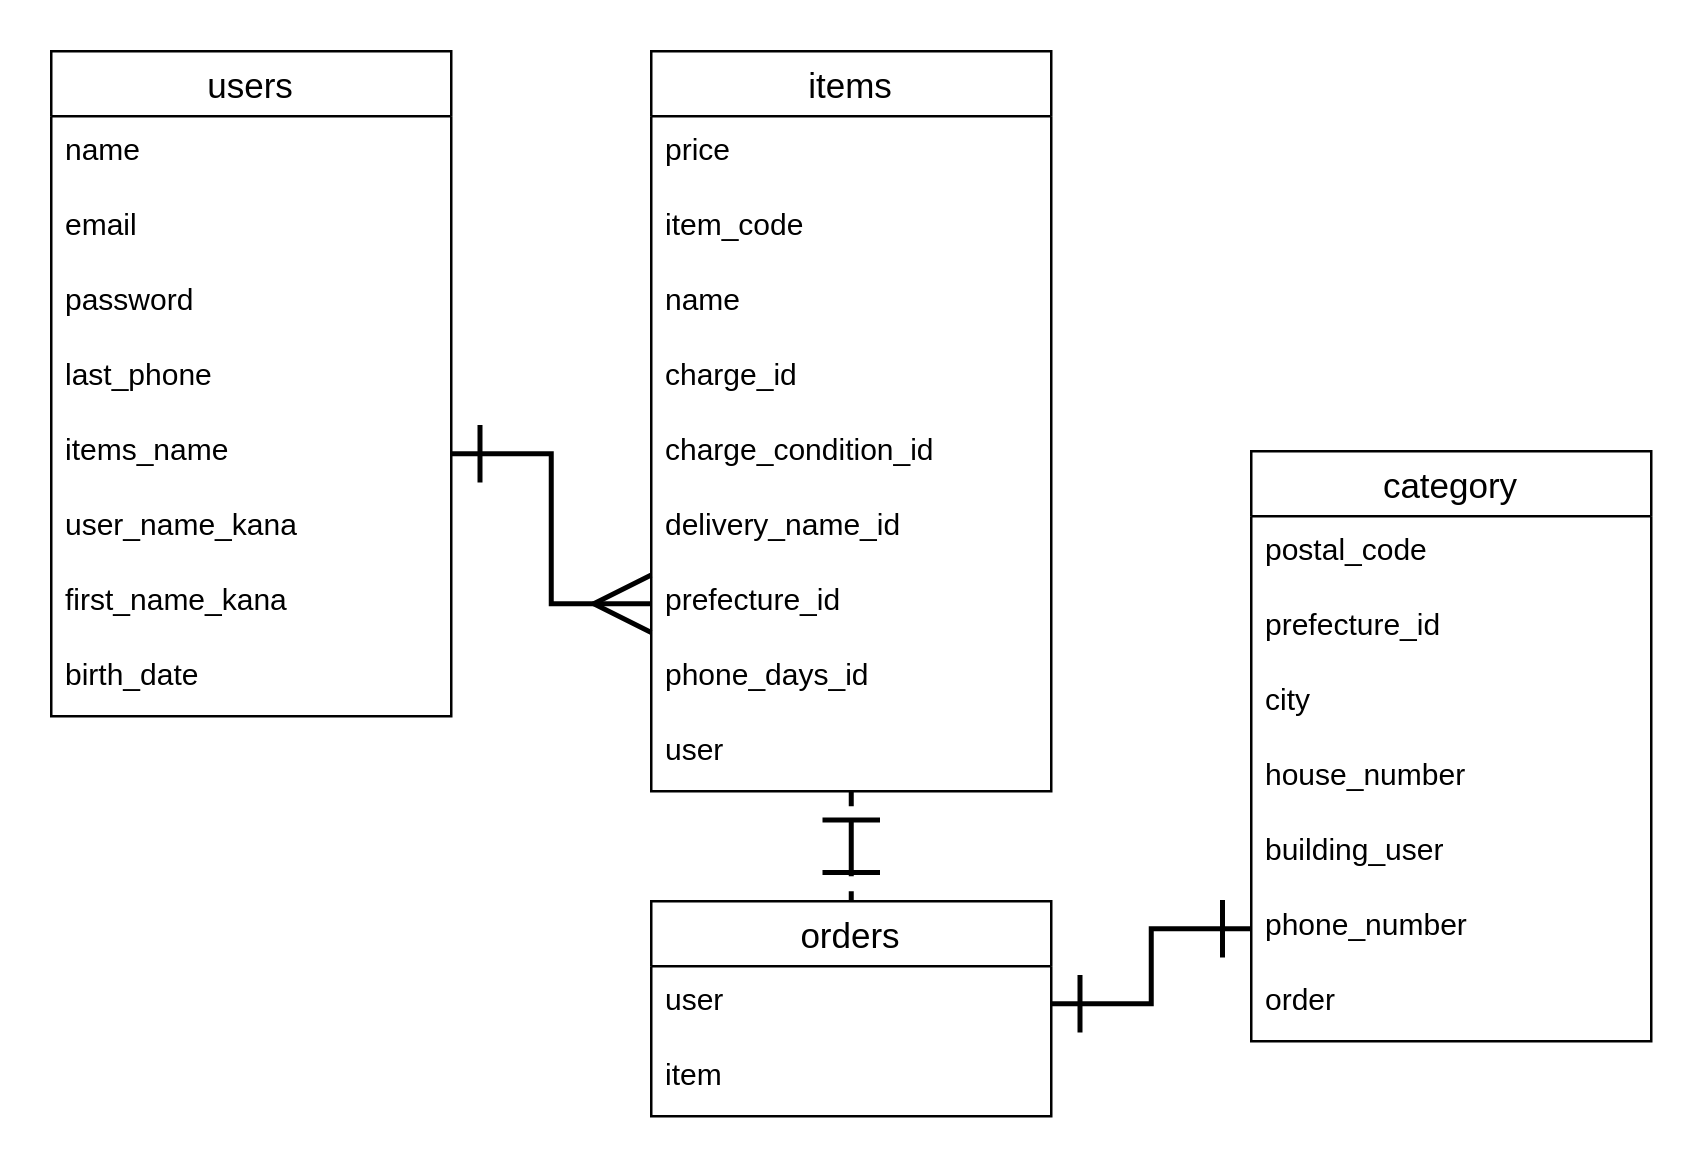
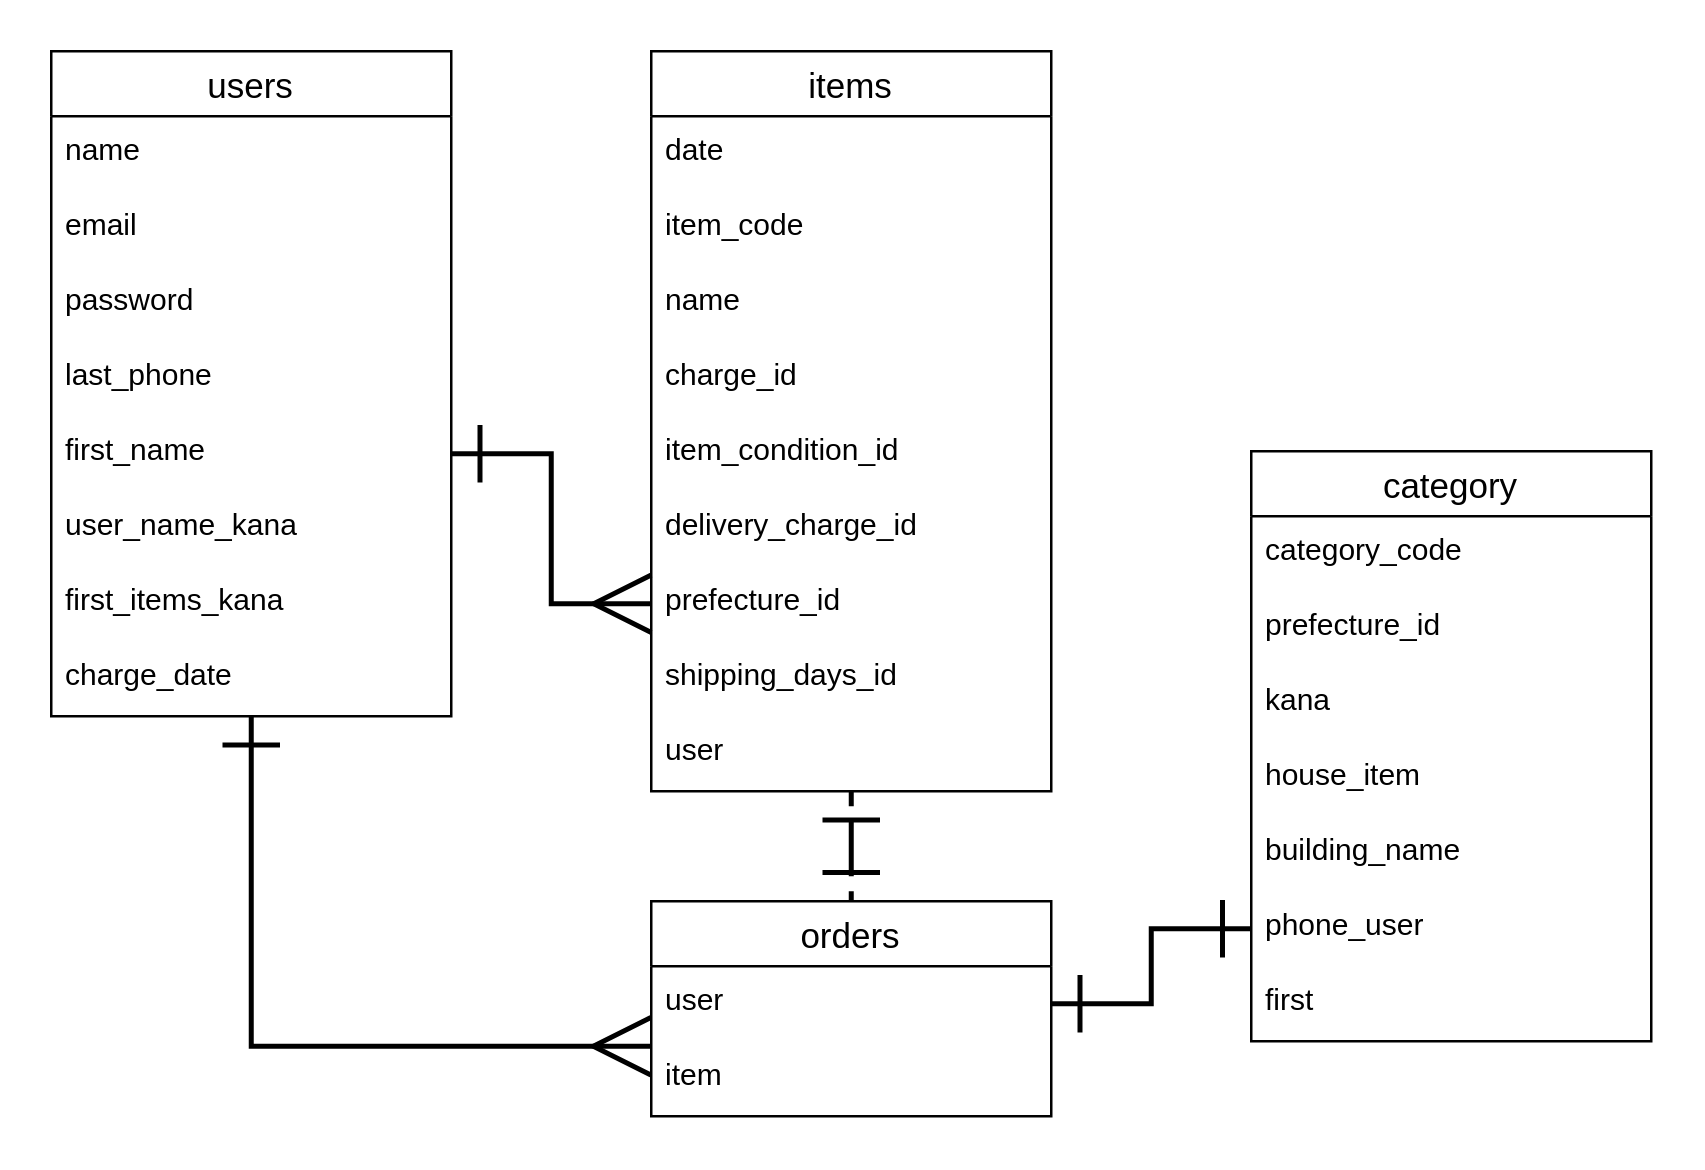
(703, 150) -> (699, 150)
(145, 450) -> (145, 450)
(813, 450) -> (792, 450)
(788, 525) -> (805, 525)
(1354, 550) -> (1374, 550)
(187, 600) -> (192, 600)
(145, 675) -> (157, 675)
(770, 675) -> (788, 675)
(1295, 700) -> (1299, 700)
(1366, 775) -> (1345, 775)
(1363, 850) -> (1363, 850)
(1366, 925) -> (1349, 925)
(1307, 1000) -> (1303, 1000)
none -> (286, 1046)
